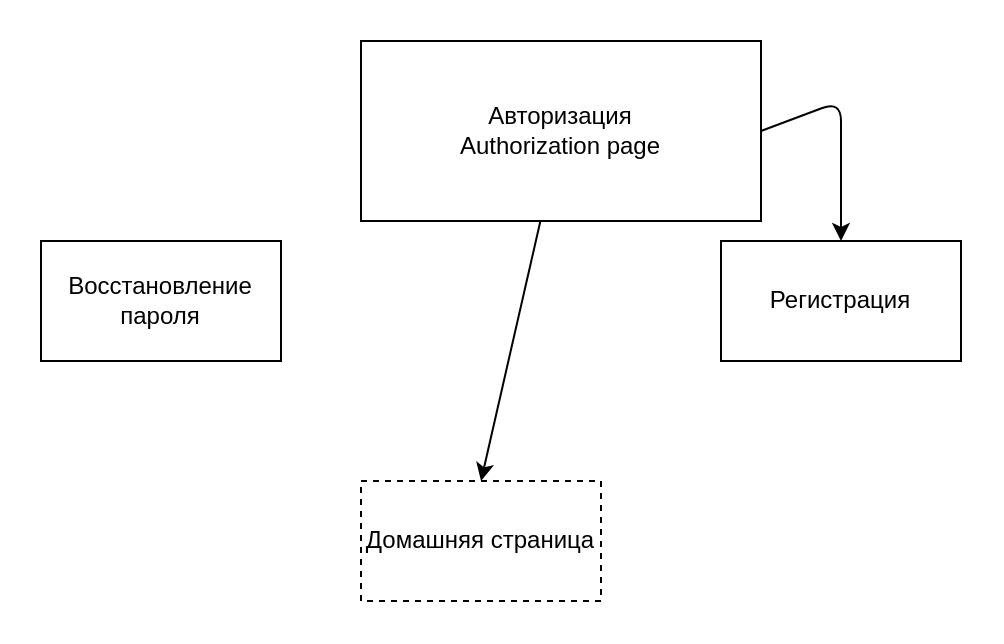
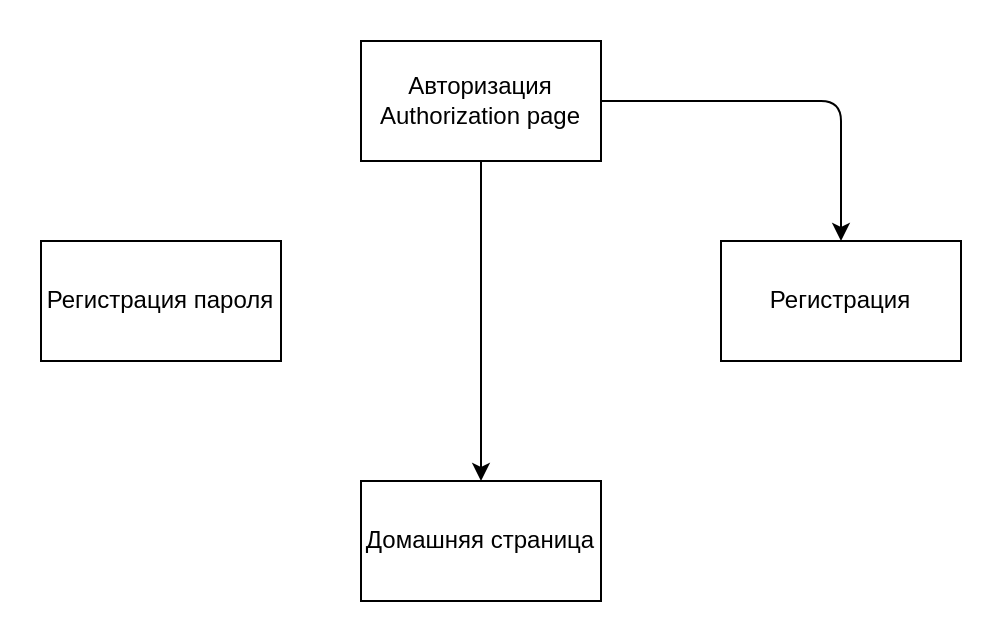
(561, 131) -> (481, 101)
(161, 301) -> (161, 301)
(481, 541) -> (481, 541)
